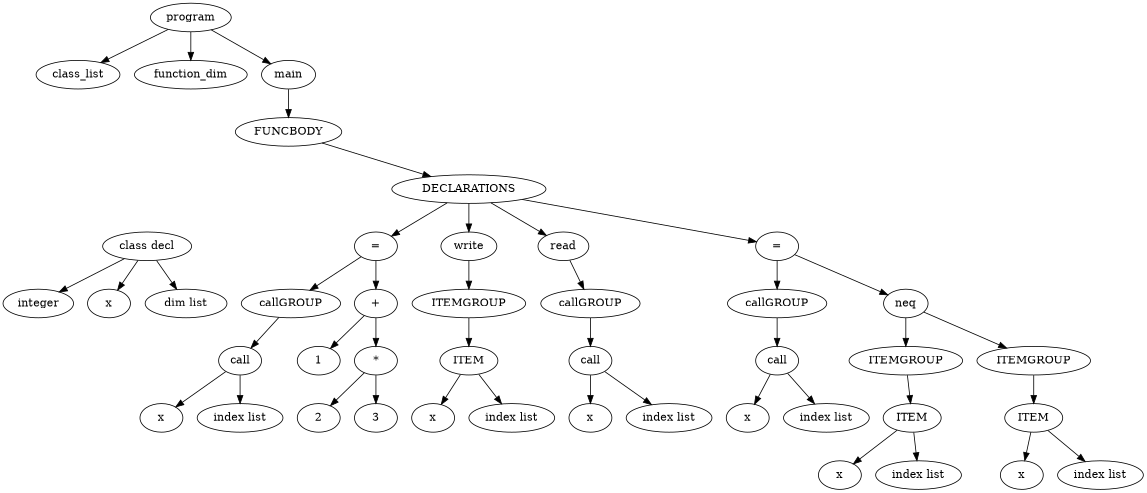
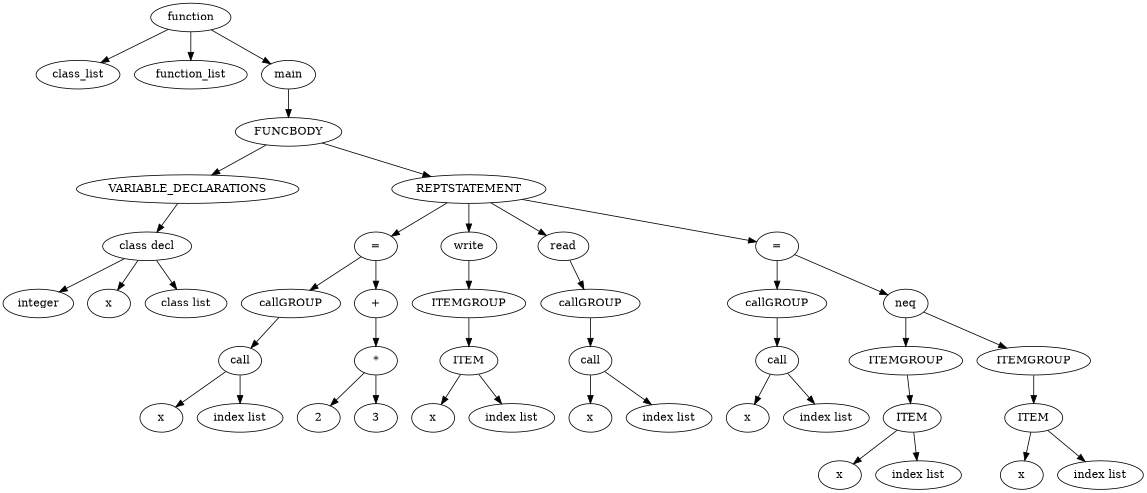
(191, 17) -> (191, 17)
(191, 75) -> (191, 75)
none -> (188, 189)
(469, 189) -> (469, 189)
(186, 303) -> (186, 303)
(319, 361) -> none
